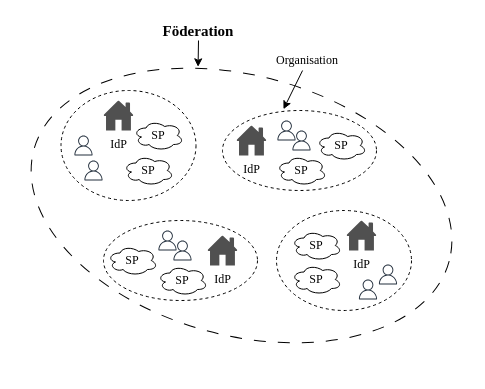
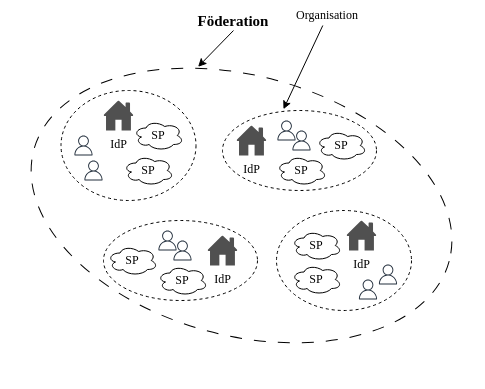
(199, 31) -> (234, 21)
(308, 61) -> (328, 16)
